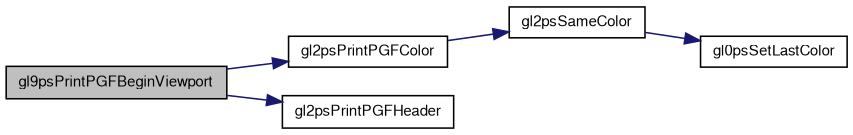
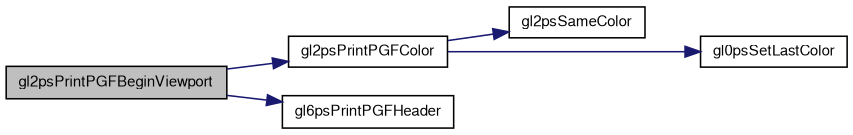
(665, 35) -> (566, 52)
(117, 83) -> (117, 83)
(368, 112) -> (368, 112)
